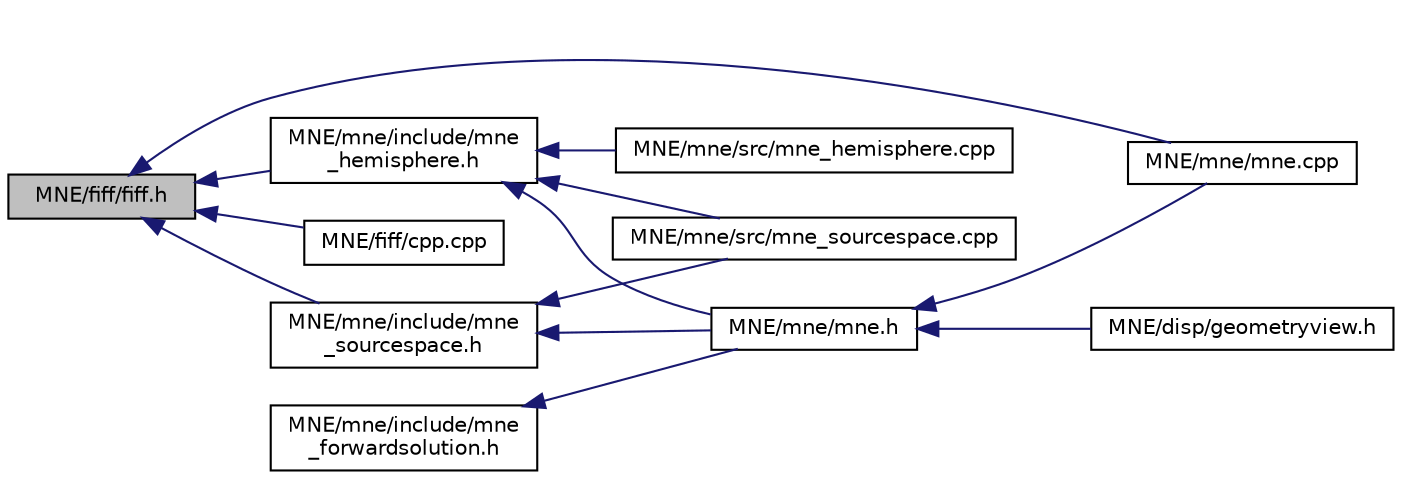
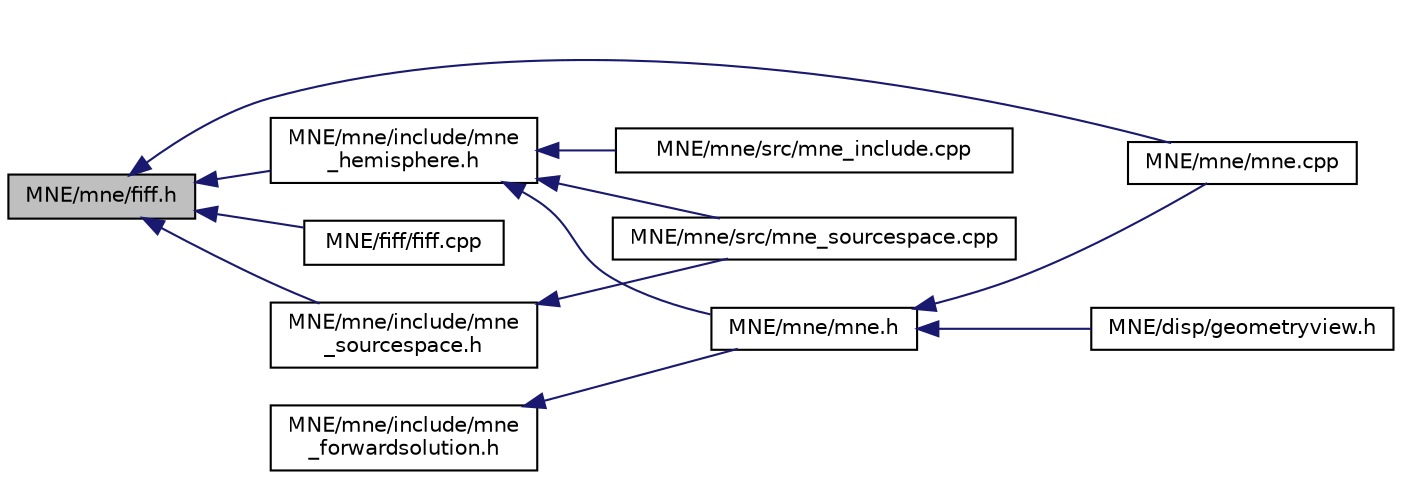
(814, 150) -> (814, 150)
(102, 197) -> (102, 197)
(404, 243) -> (404, 243)
(635, 332) -> none
